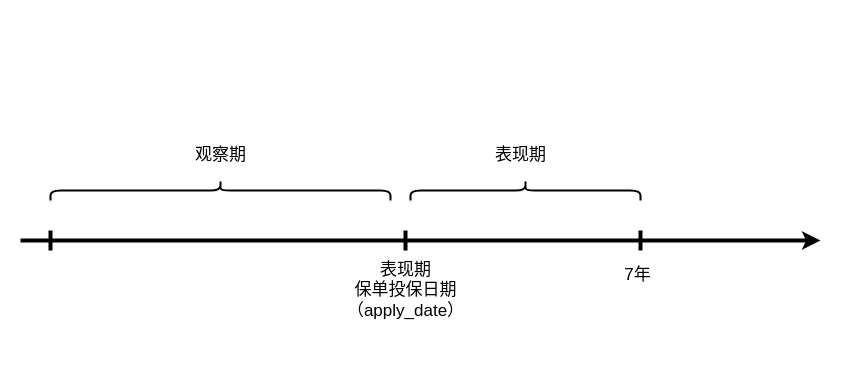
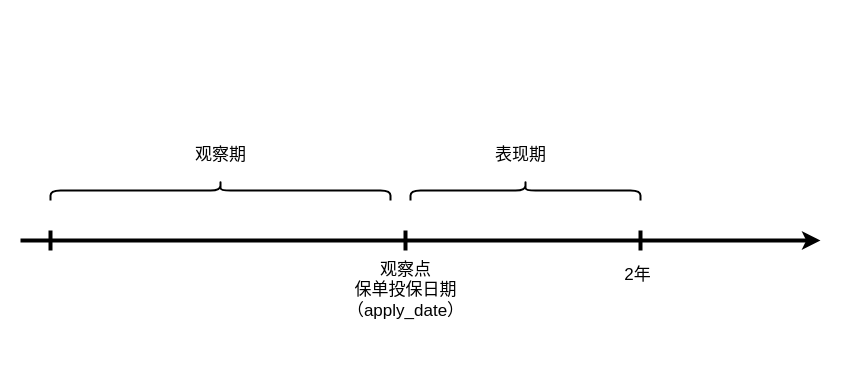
(638, 276) -> (638, 276)
(406, 291) -> (406, 291)
